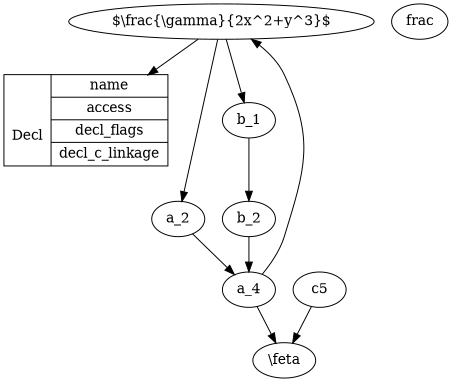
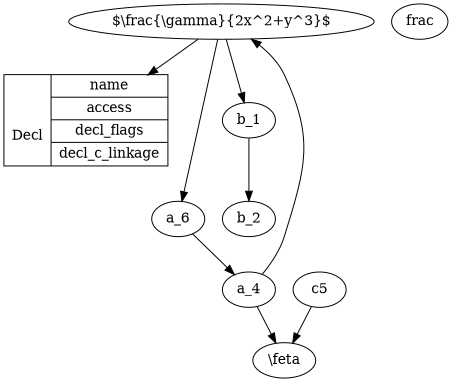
(178, 219) -> (178, 219)
(249, 250) -> none
